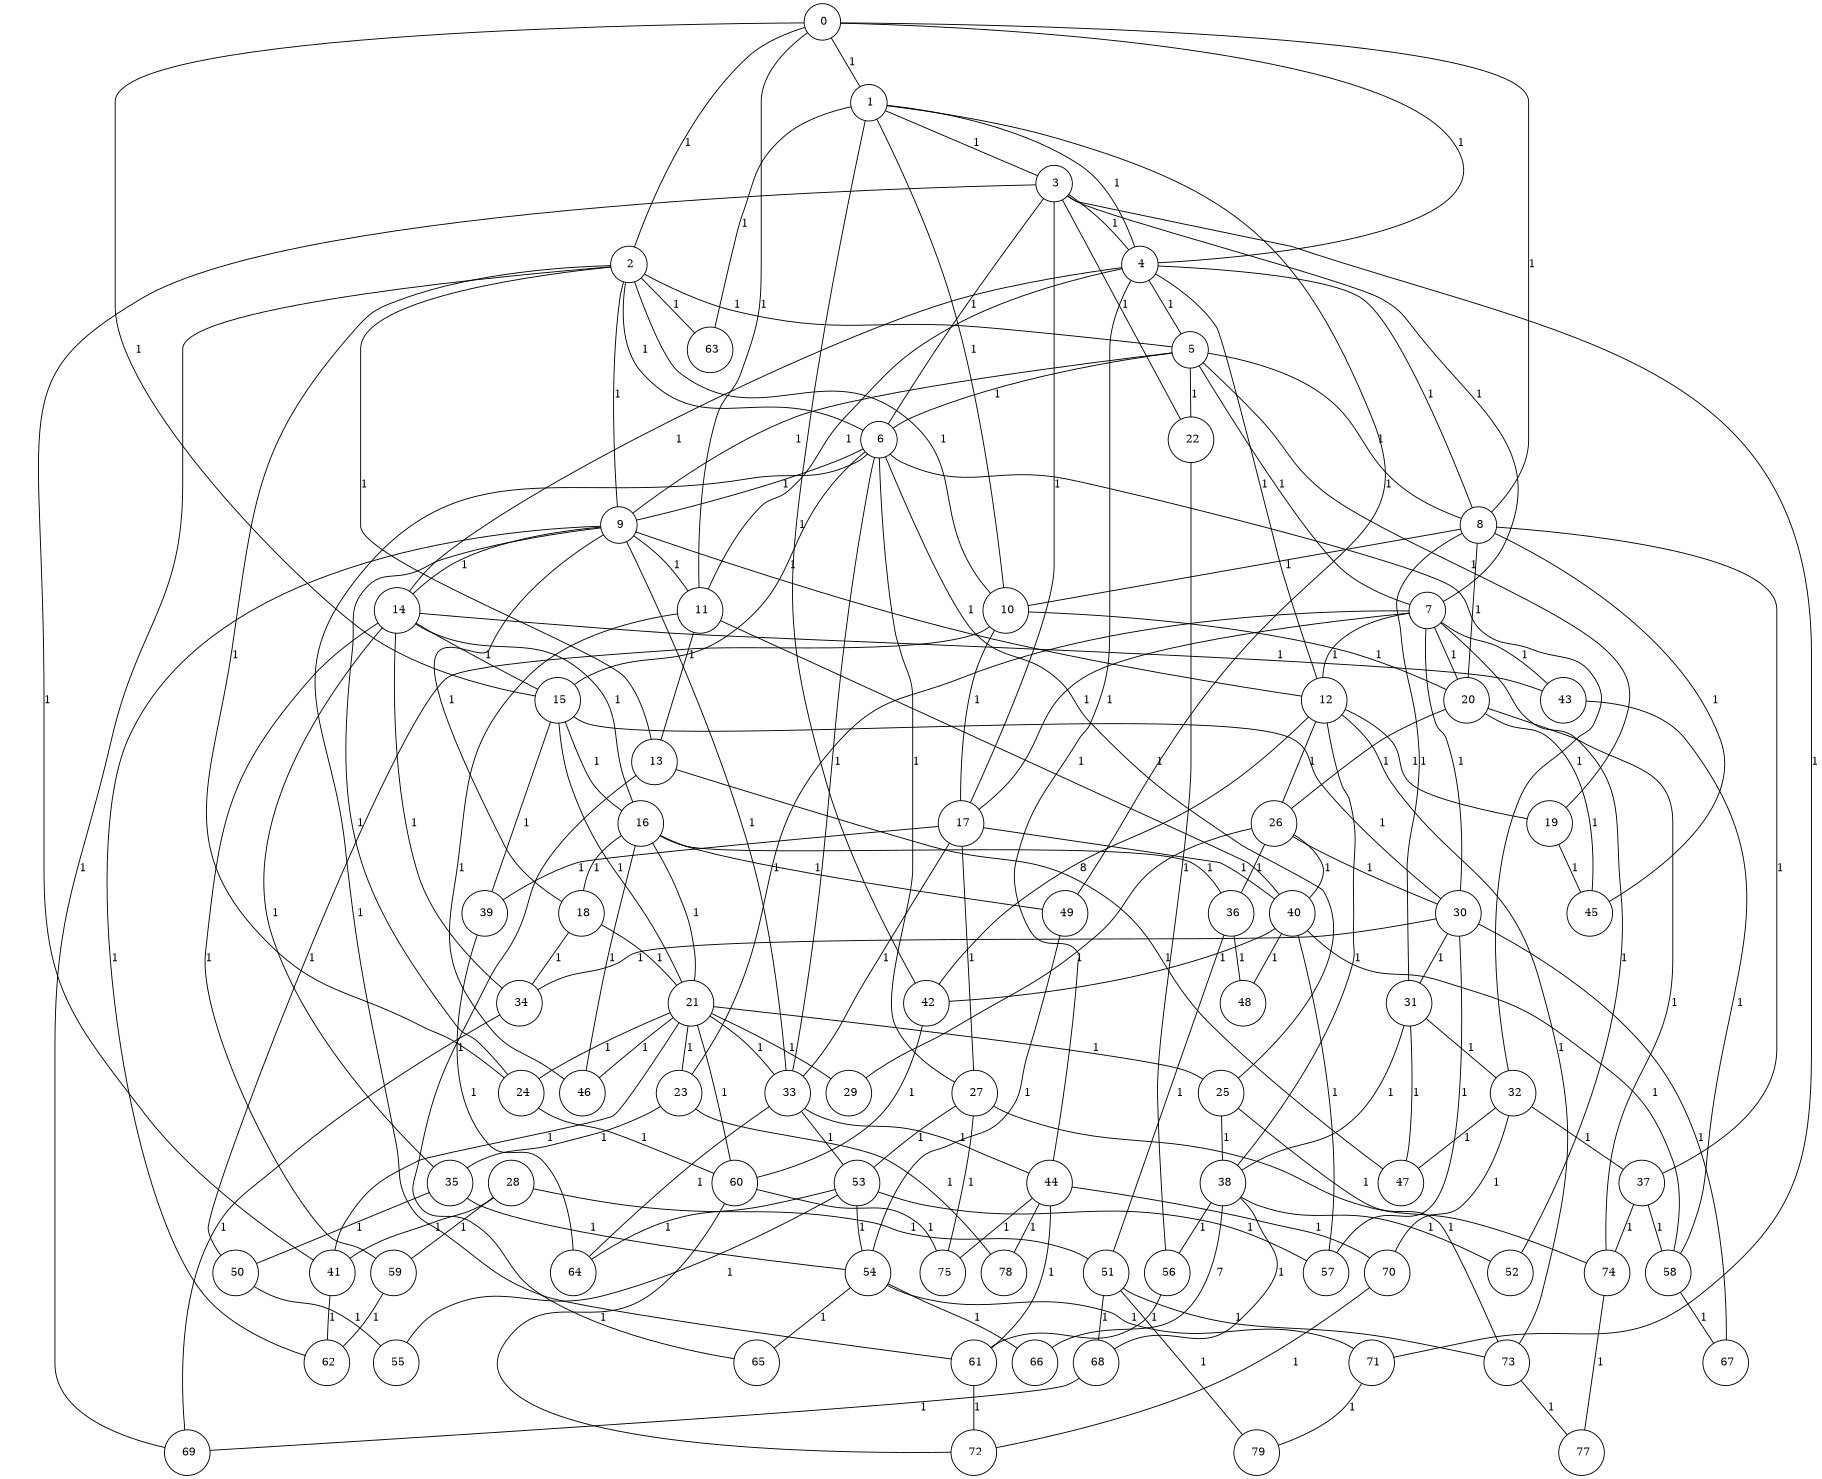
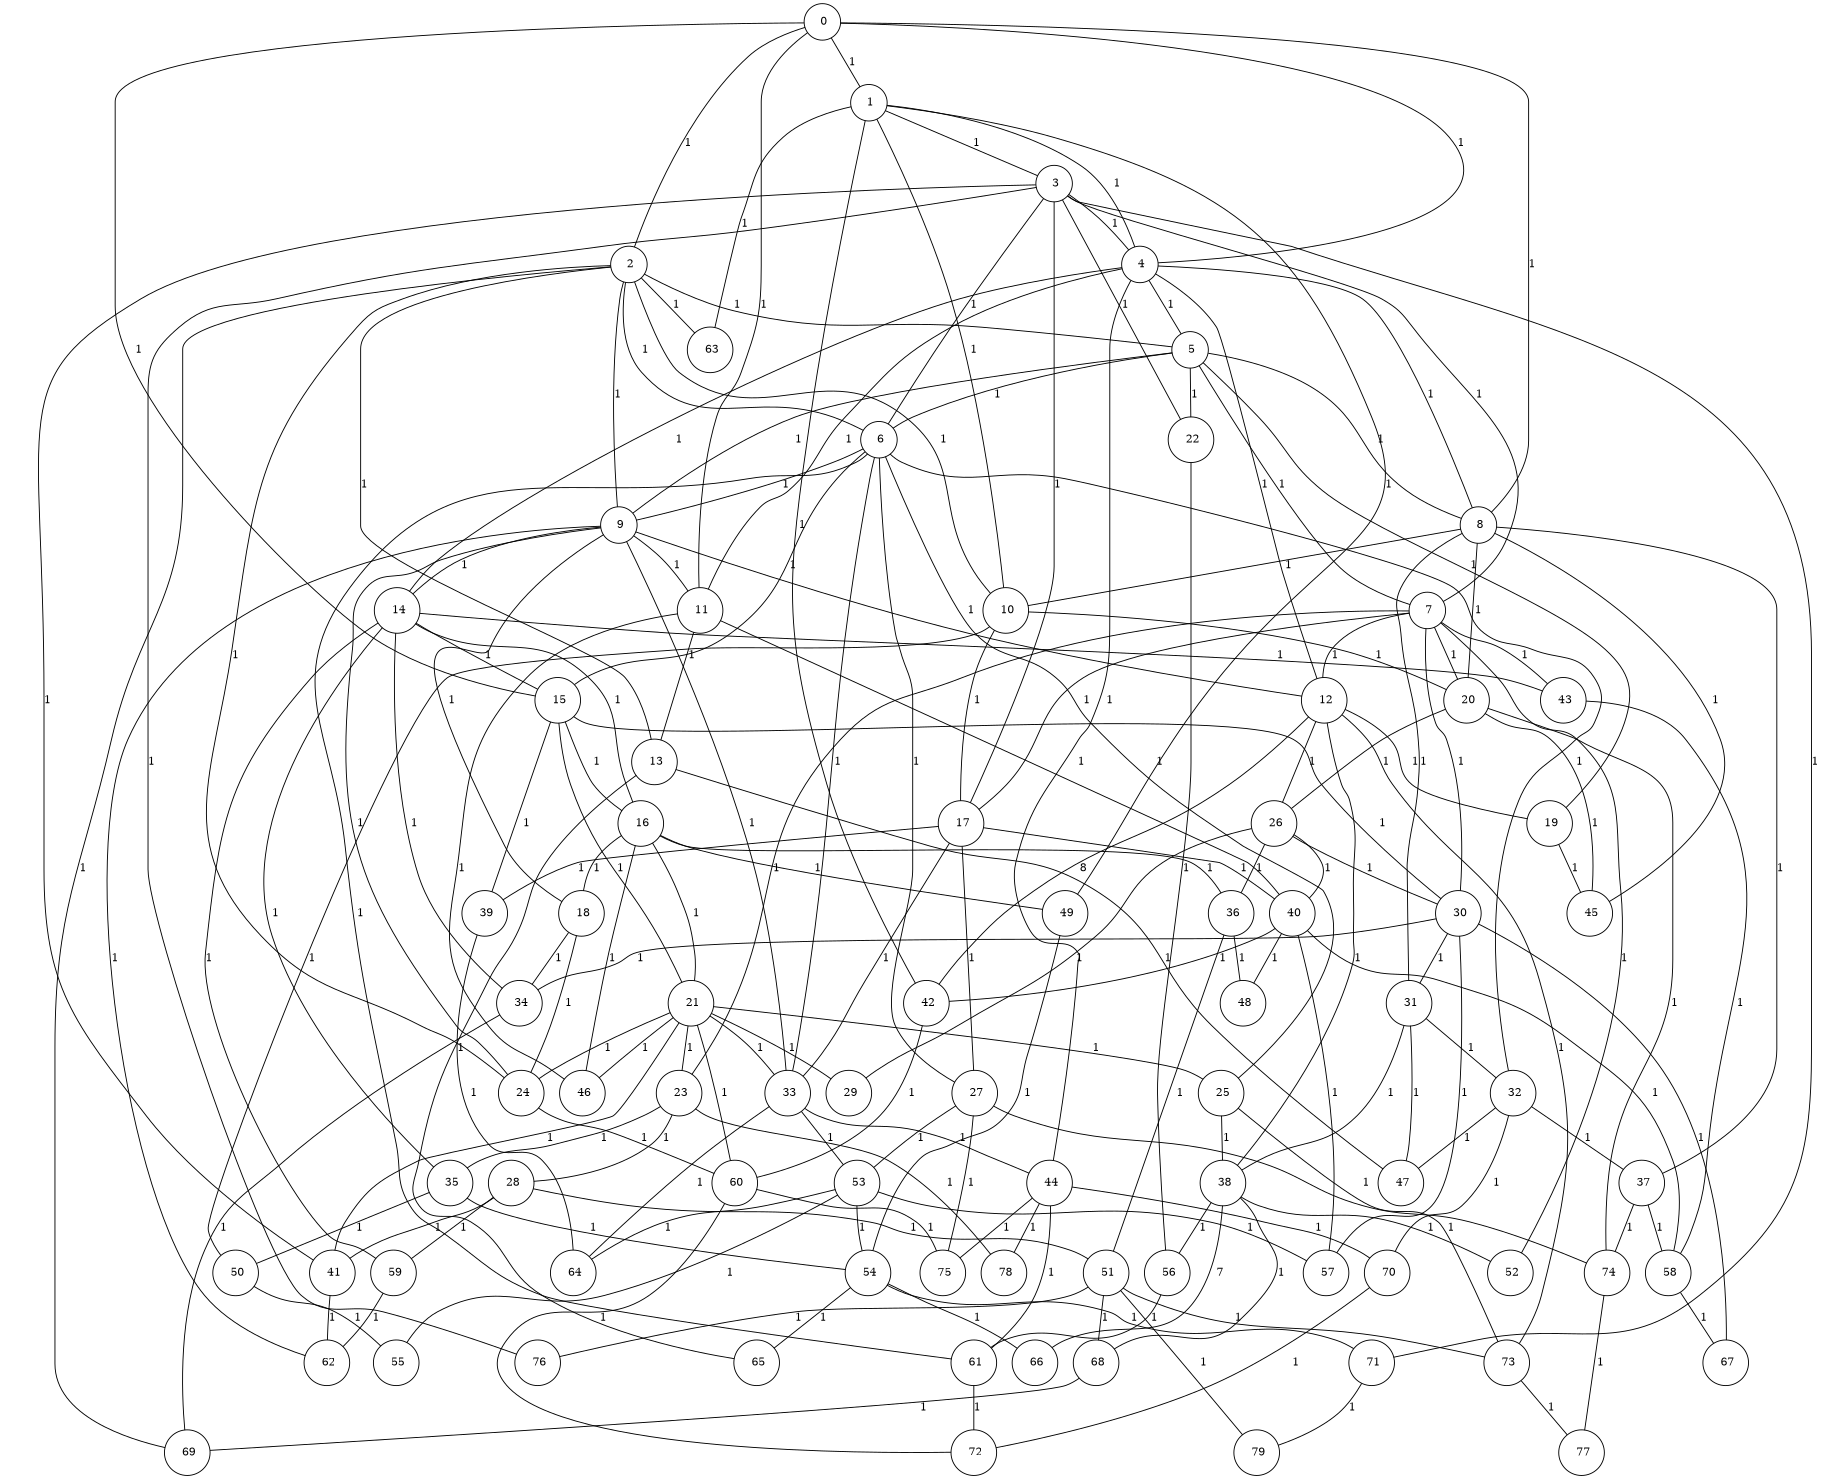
(636, 947) -> (557, 1005)
none -> (613, 1165)
none -> (538, 1363)
